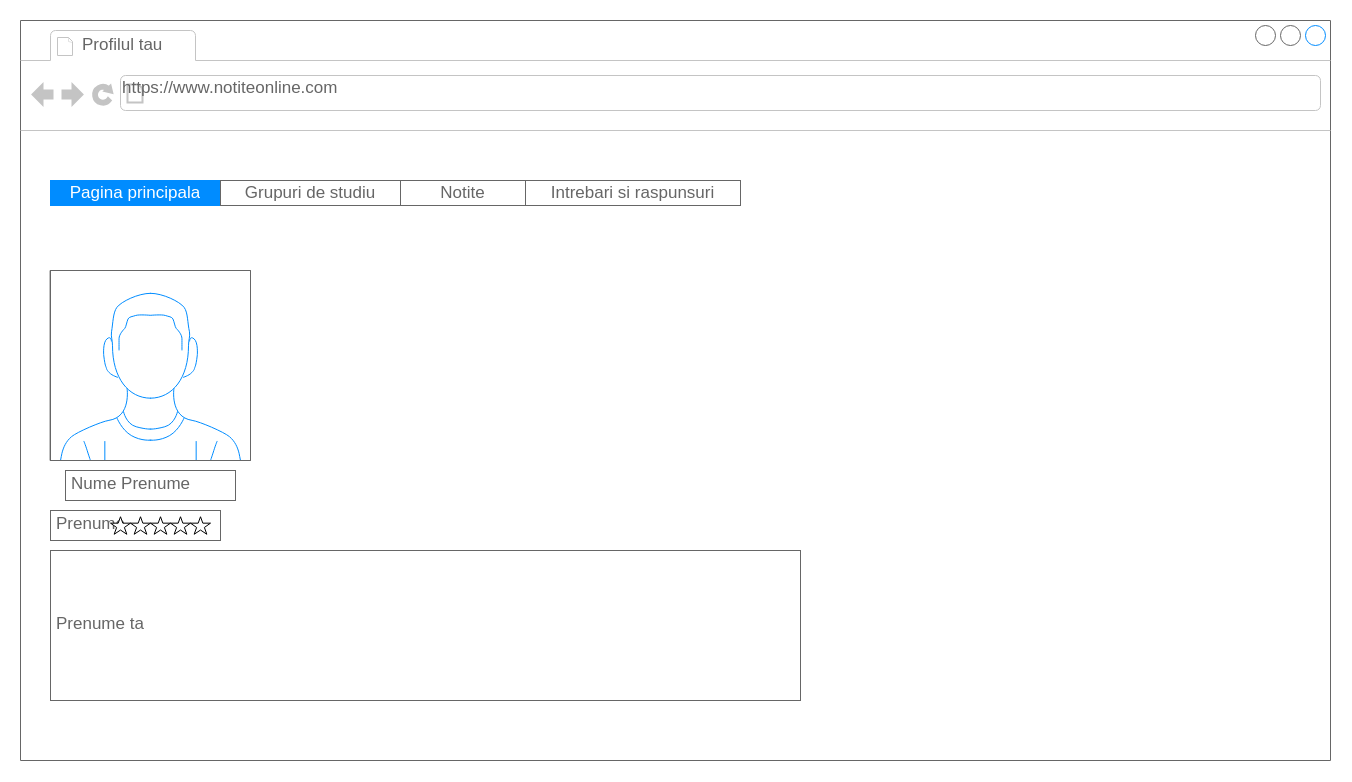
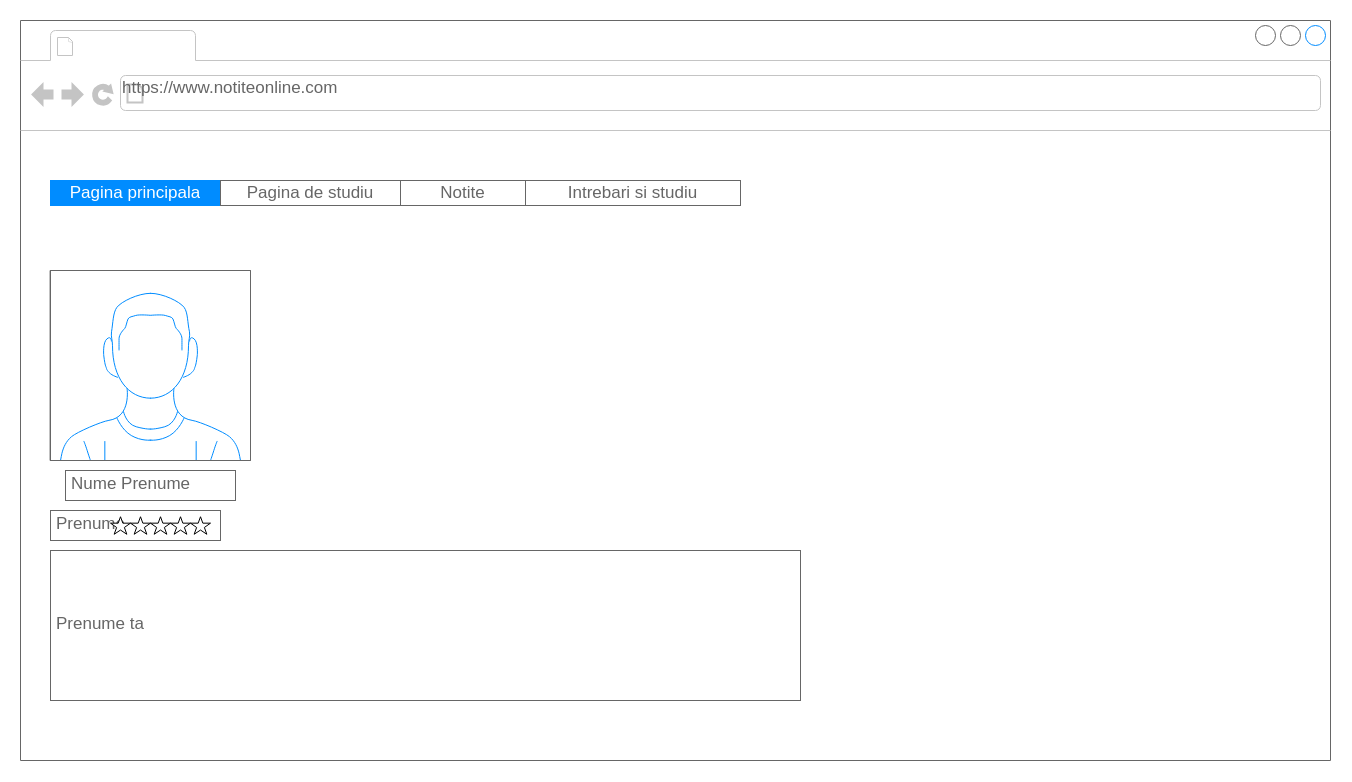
(136, 46) -> none
(311, 194) -> (311, 194)
(633, 194) -> (633, 194)
